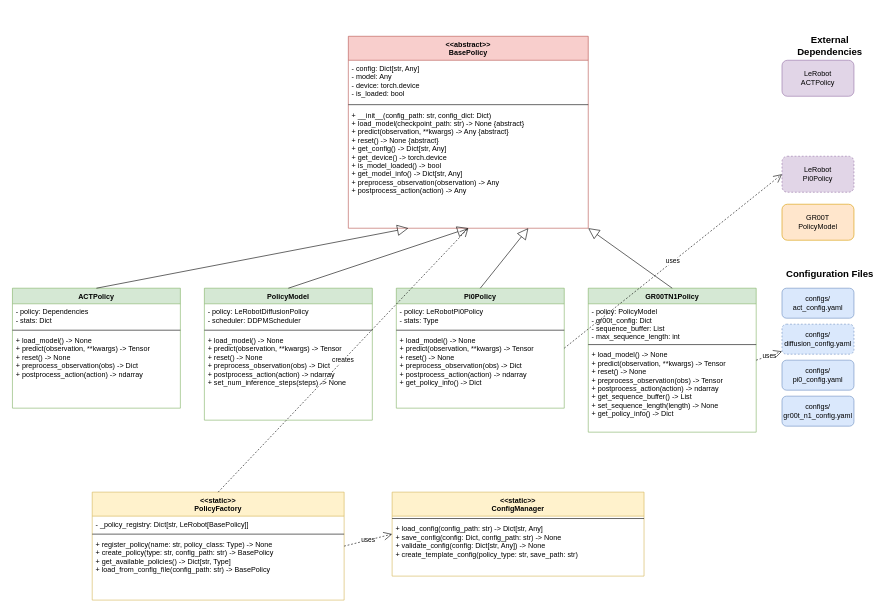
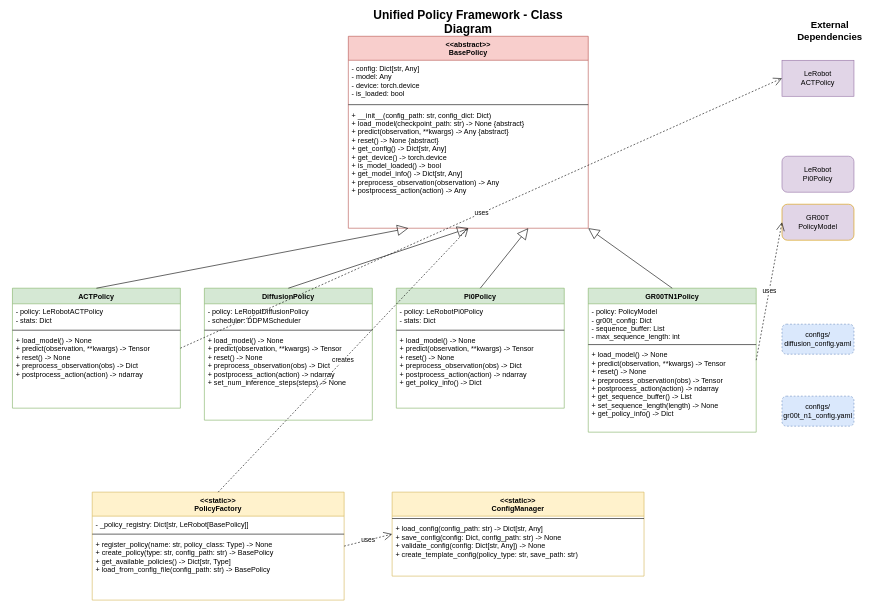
none -> (468, 21)
(830, 45) -> (830, 30)
(818, 78) -> (818, 78)
none -> (626, 148)
(818, 174) -> (818, 174)
(818, 222) -> (818, 222)
(830, 273) -> none
(652, 278) -> none
(288, 296) -> (288, 296)
(818, 303) -> none
(54, 312) -> (61, 312)
(445, 312) -> (445, 312)
(769, 356) -> (770, 289)
(818, 375) -> none
(818, 411) -> (818, 411)
